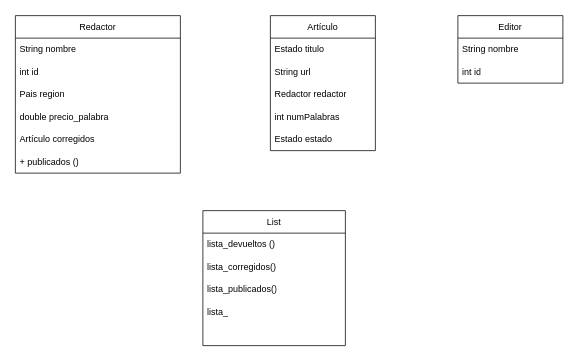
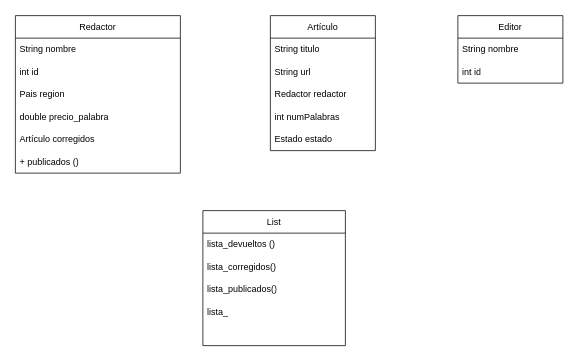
(304, 49) -> (303, 49)
